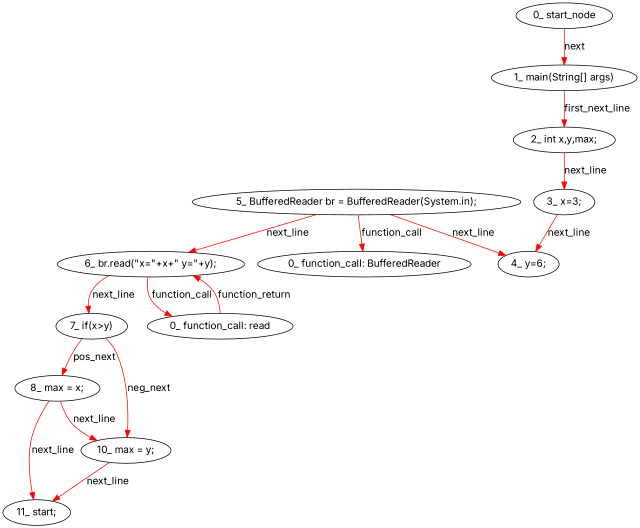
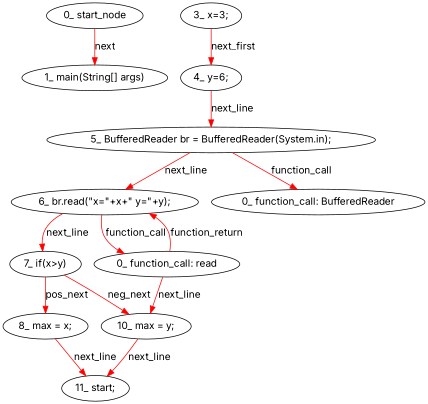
(564, 140) -> none
(569, 233) -> (233, 47)
(445, 234) -> (211, 105)
(71, 423) -> (158, 292)
